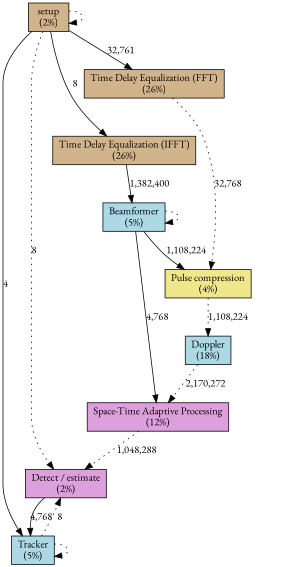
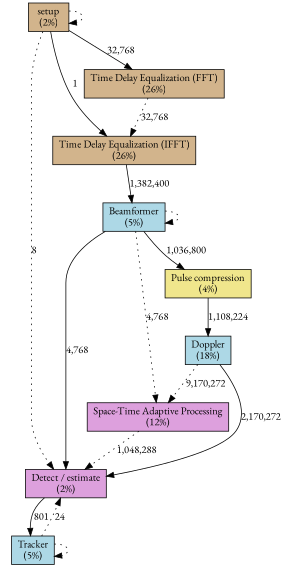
(121, 51) -> (121, 51)
(75, 84) -> (75, 84)
(213, 174) -> (141, 114)
(186, 250) -> (186, 250)
(3, 278) -> none
(146, 313) -> (146, 313)
(208, 313) -> (208, 313)
none -> (66, 338)
(206, 384) -> (206, 384)
none -> (212, 447)
(42, 517) -> (42, 517)
(60, 517) -> (60, 517)
